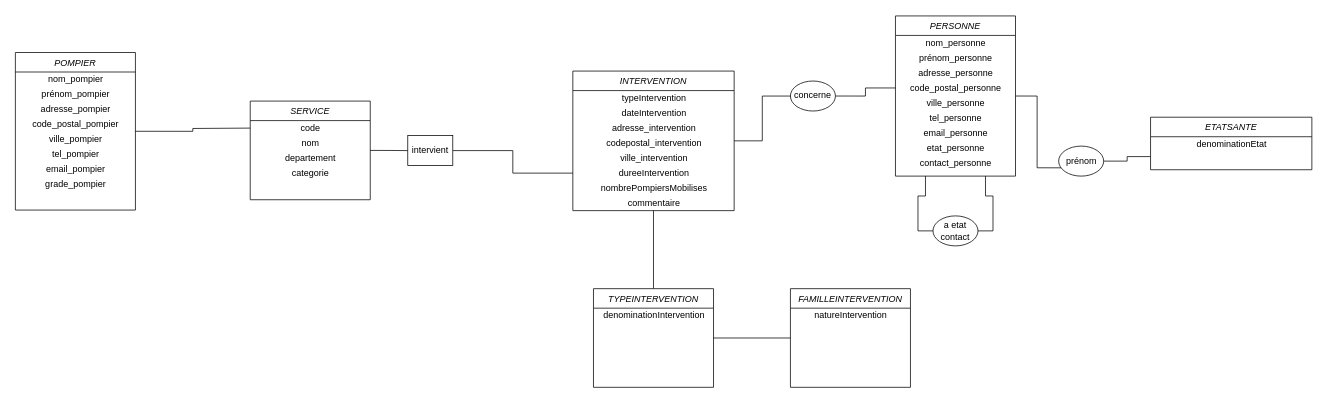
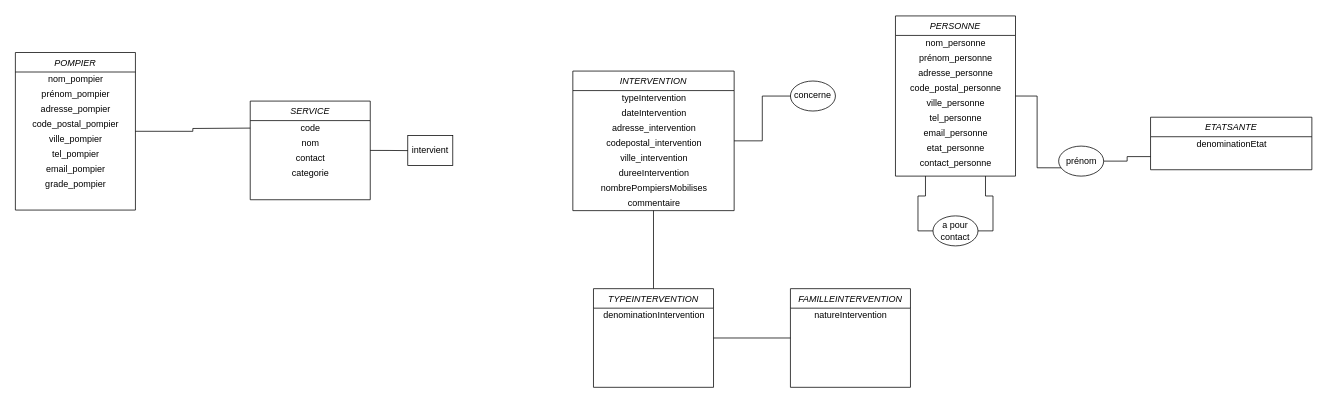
(865, 93) -> none
(311, 158) -> (311, 158)
(513, 160) -> none
(955, 231) -> (955, 231)
